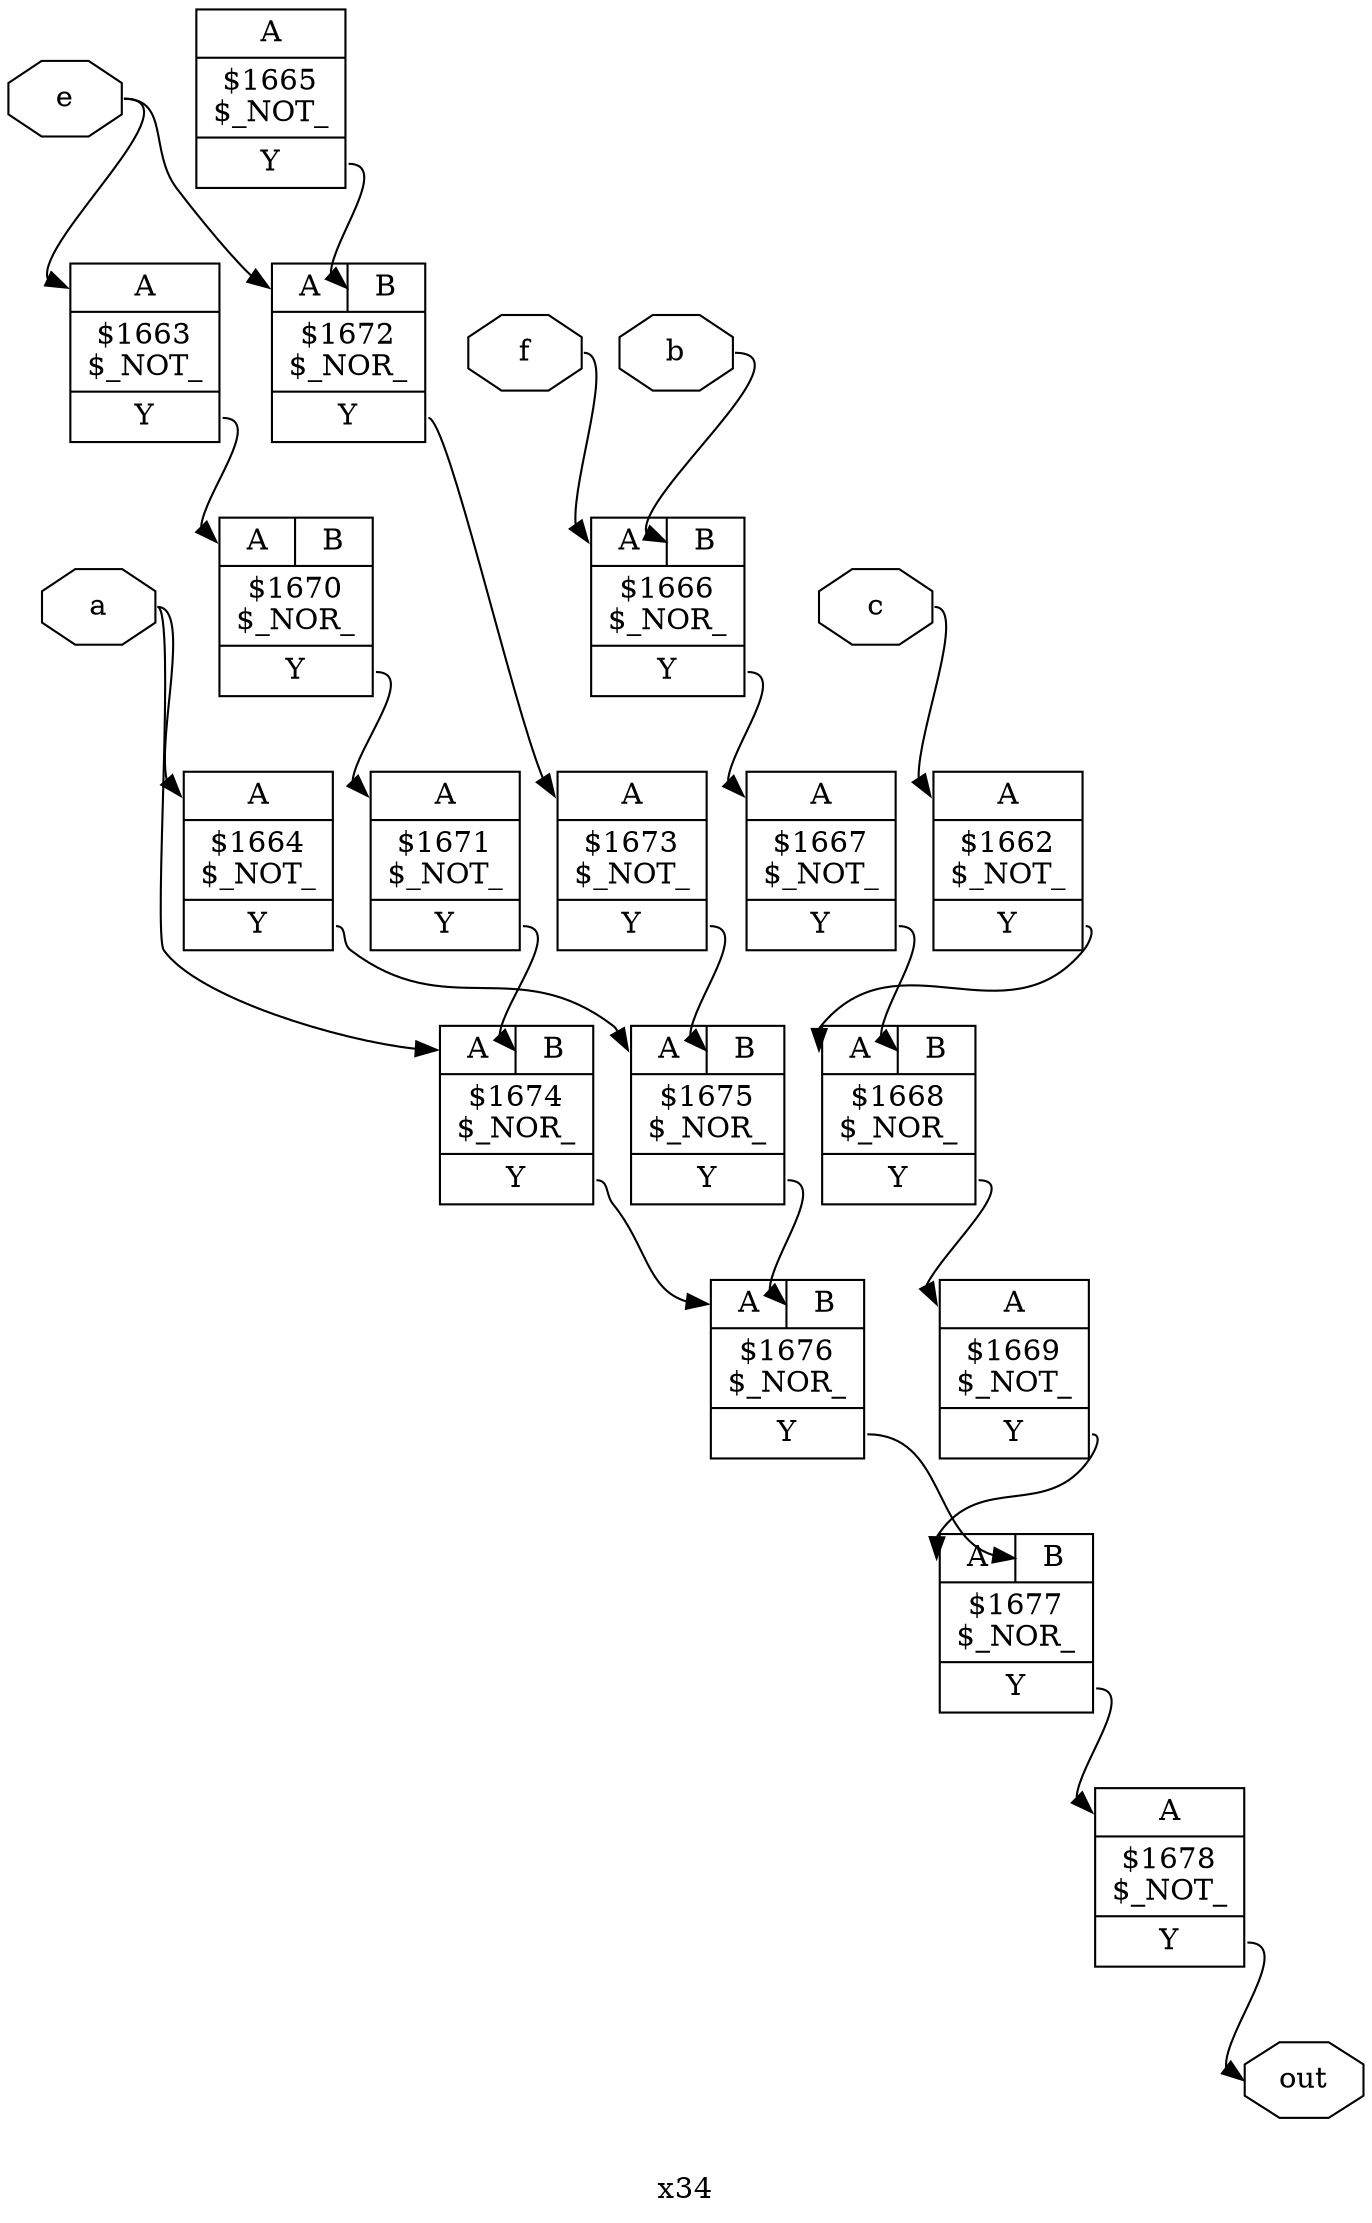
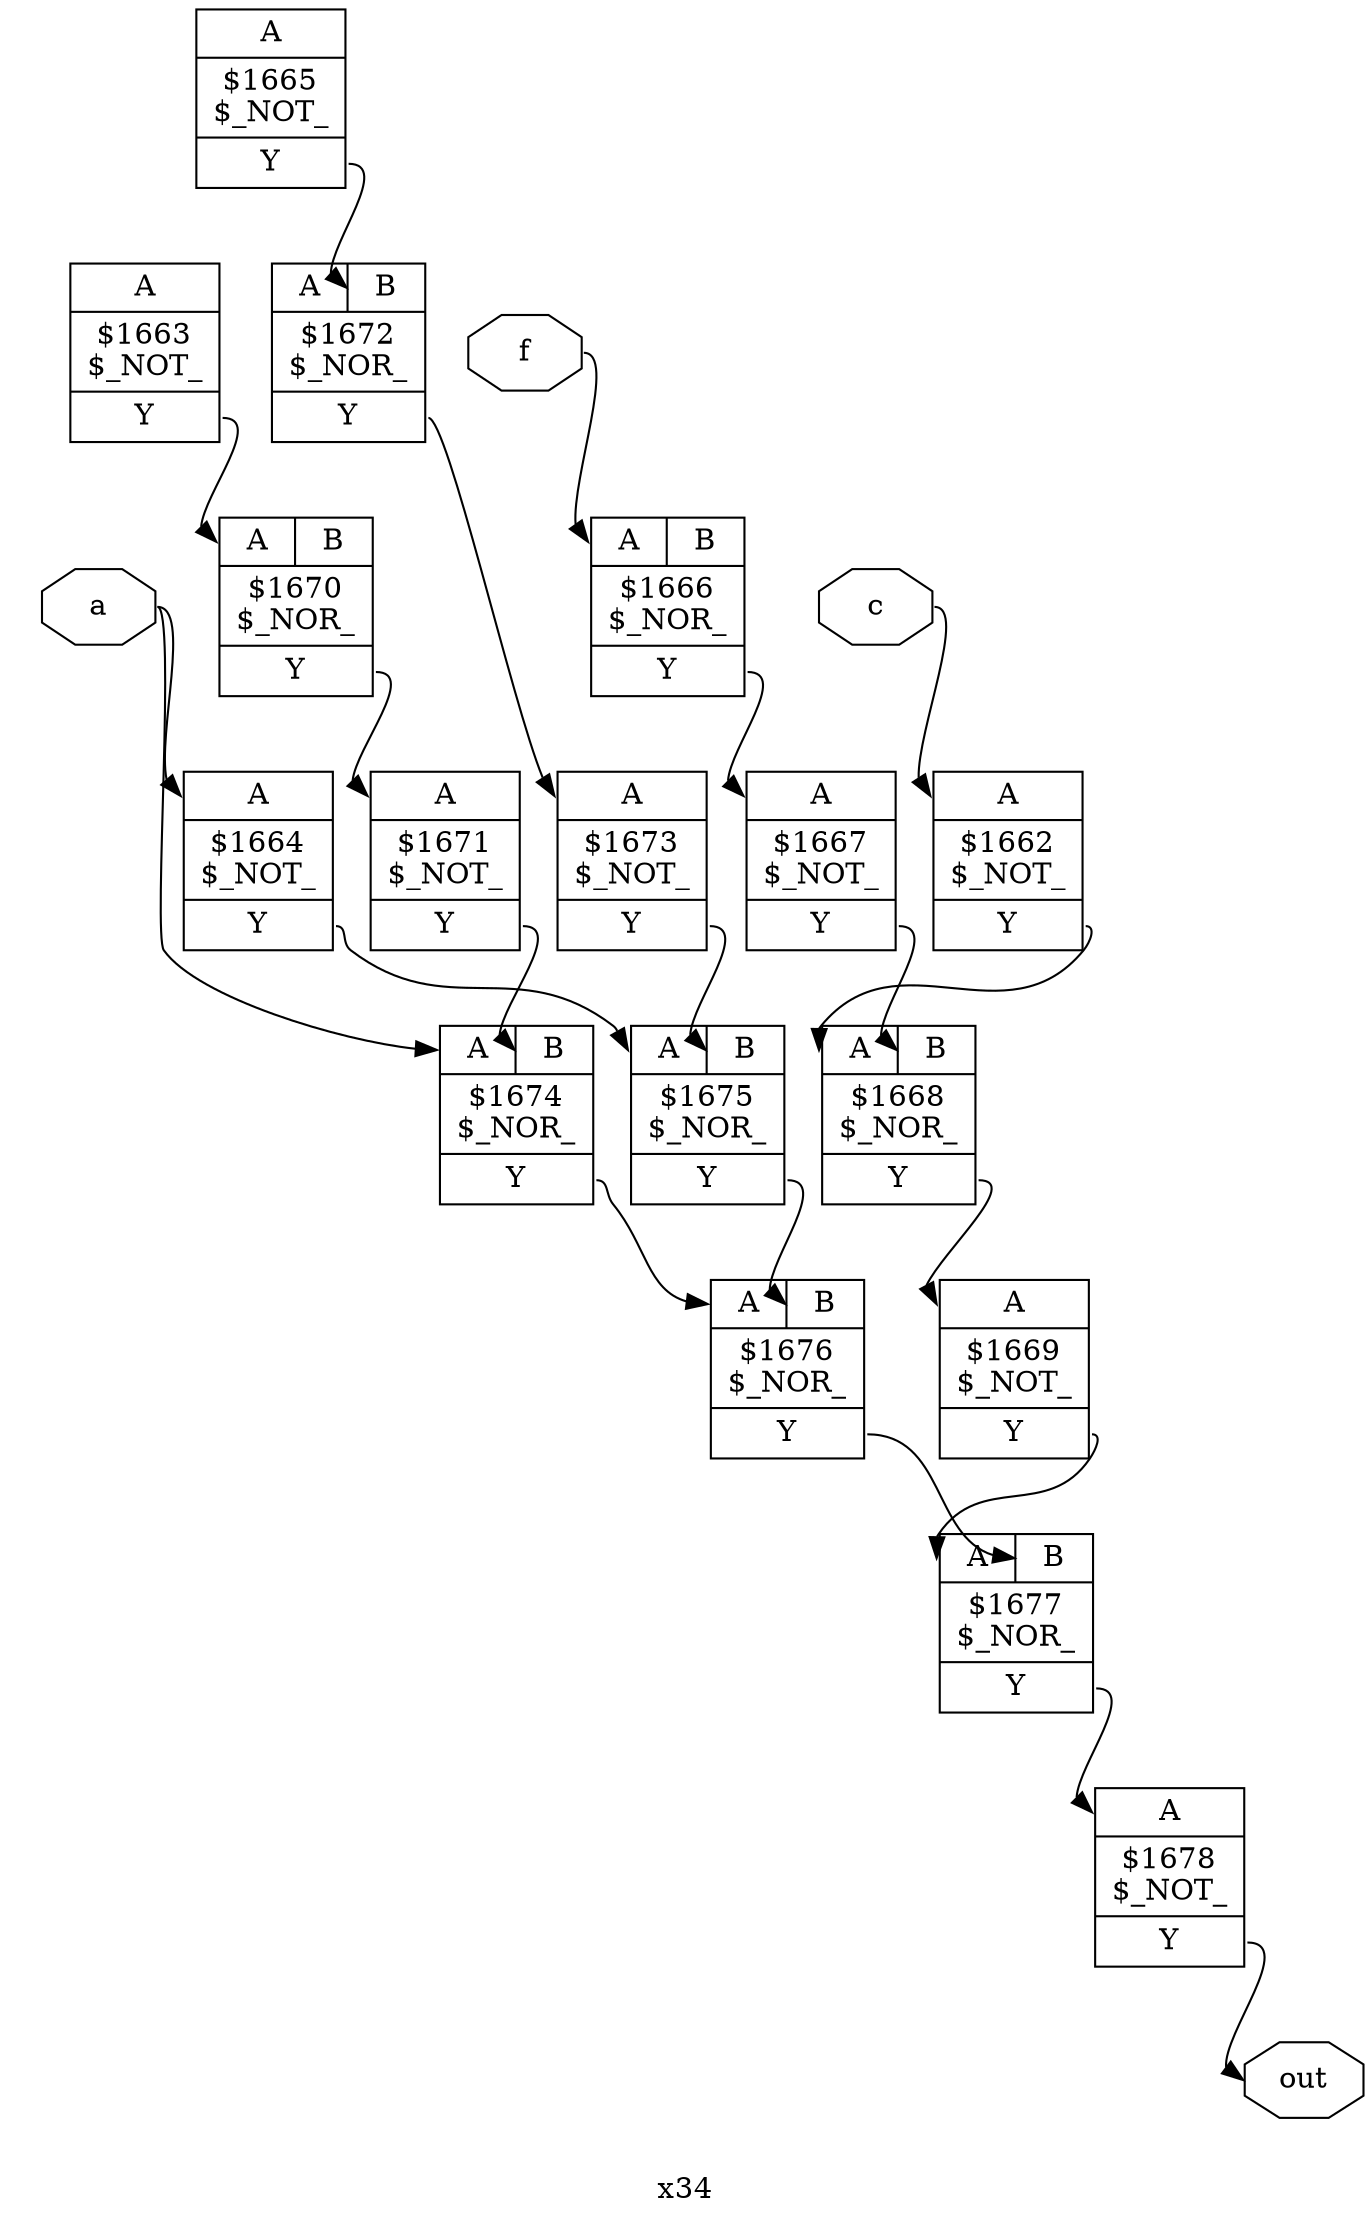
(65, 99) -> none
(676, 353) -> none
